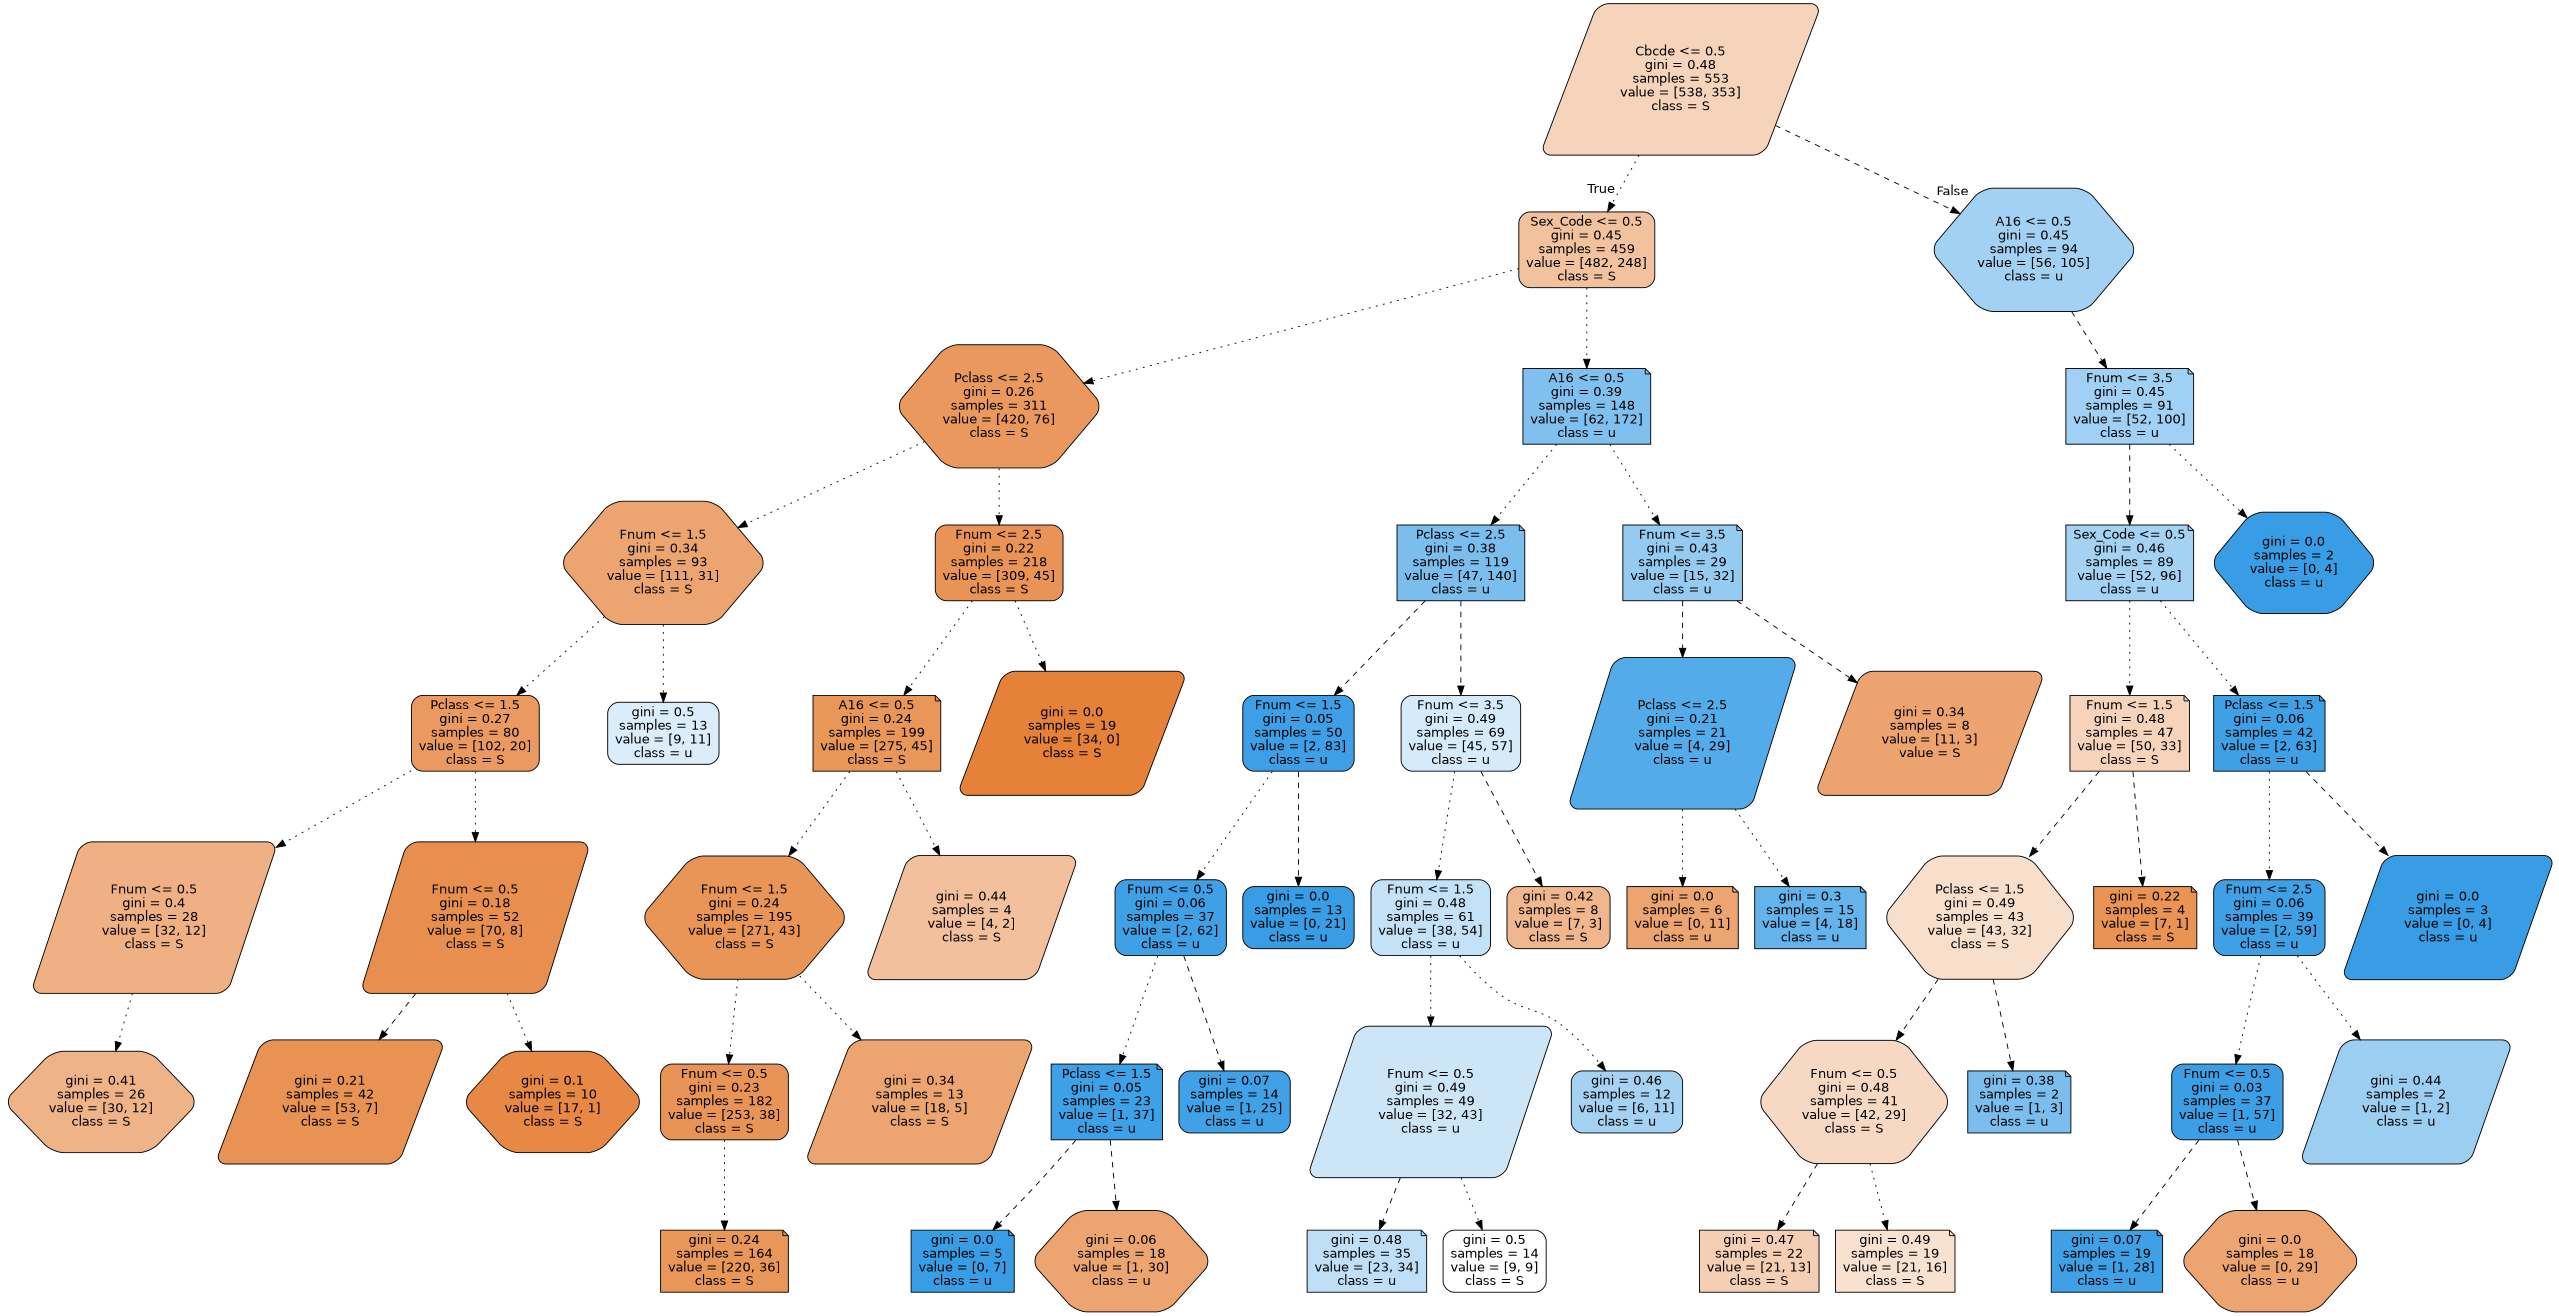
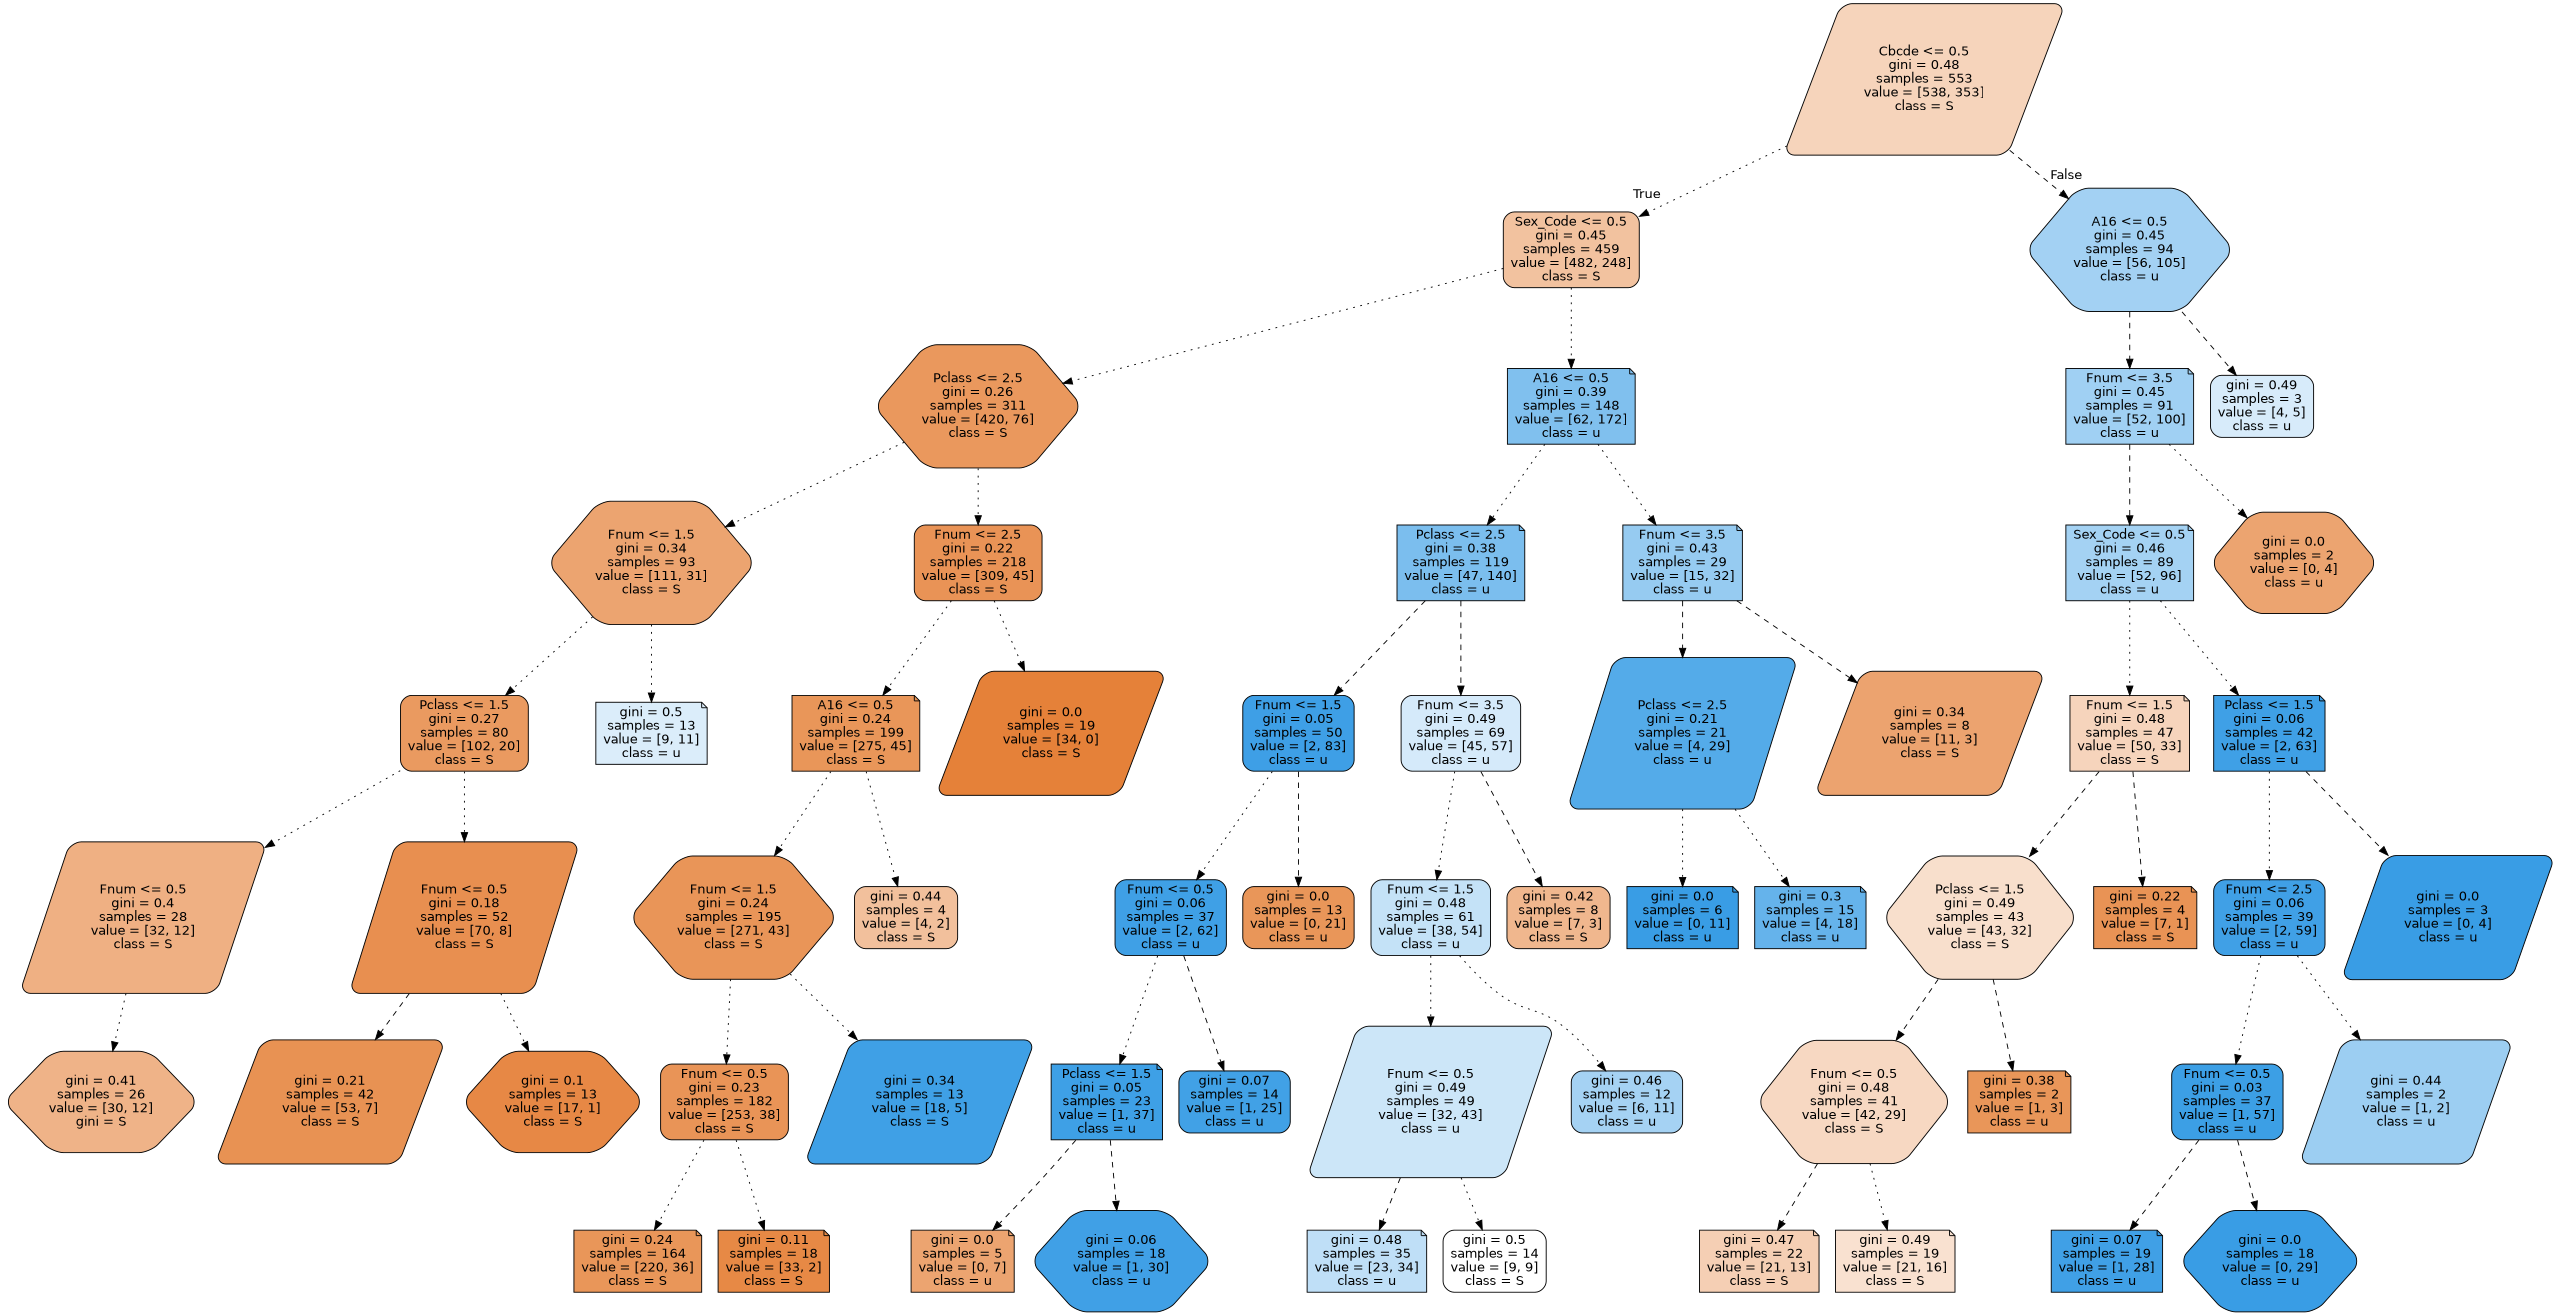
none -> (2262, 406)
(2294, 563) -> (2294, 563)
(663, 733) -> (651, 733)
(1930, 733) -> (1930, 733)
(972, 918) -> (906, 918)
(1298, 918) -> (1298, 918)
(1683, 918) -> (1683, 918)
(101, 1102) -> (101, 1102)
(553, 1102) -> (553, 1102)
(920, 1102) -> (920, 1102)
(2019, 1102) -> (2019, 1102)
none -> (774, 1261)
(963, 1261) -> (963, 1261)
(1121, 1261) -> (1121, 1261)
(2270, 1261) -> (2270, 1261)
